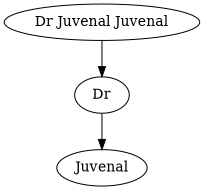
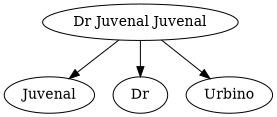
none -> (229, 95)
(102, 126) -> (98, 56)
